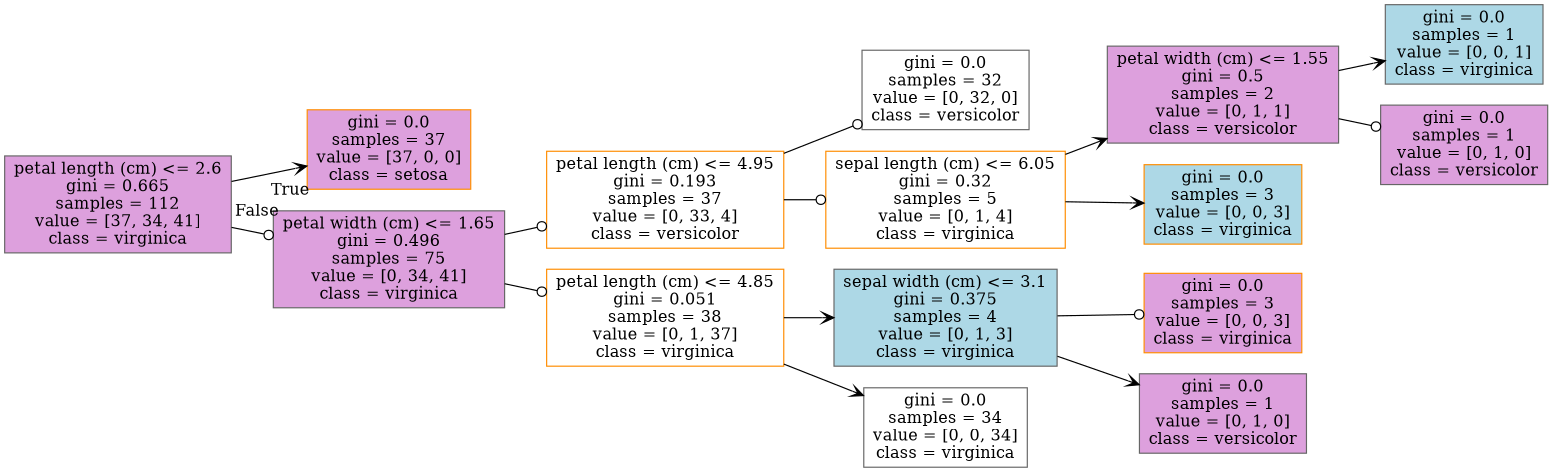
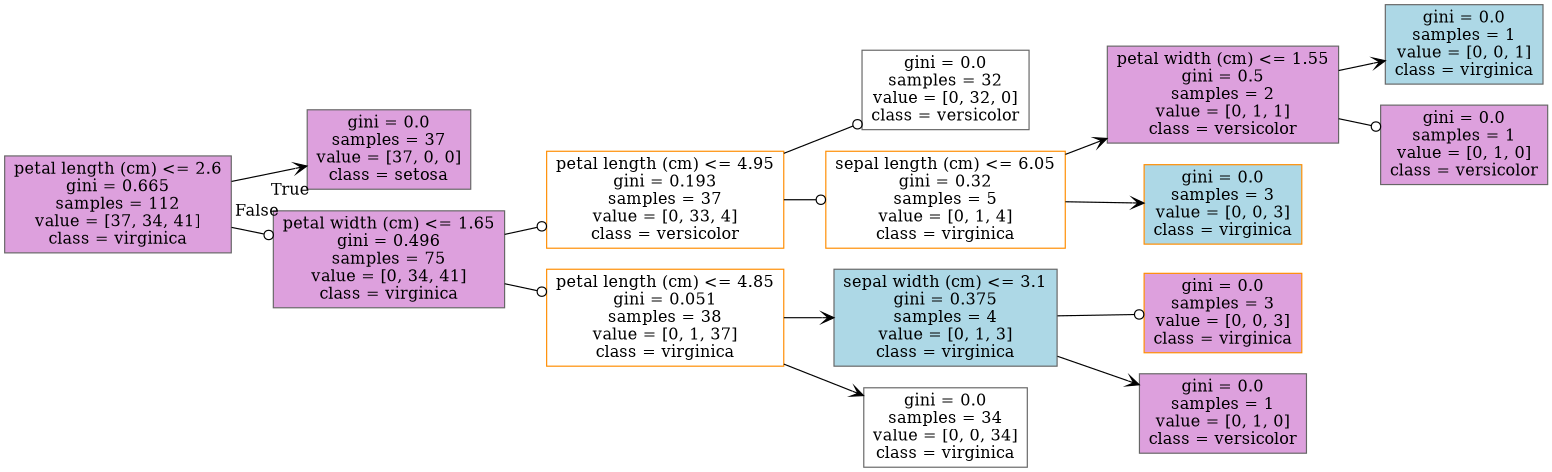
(389, 150) -> (389, 150)
